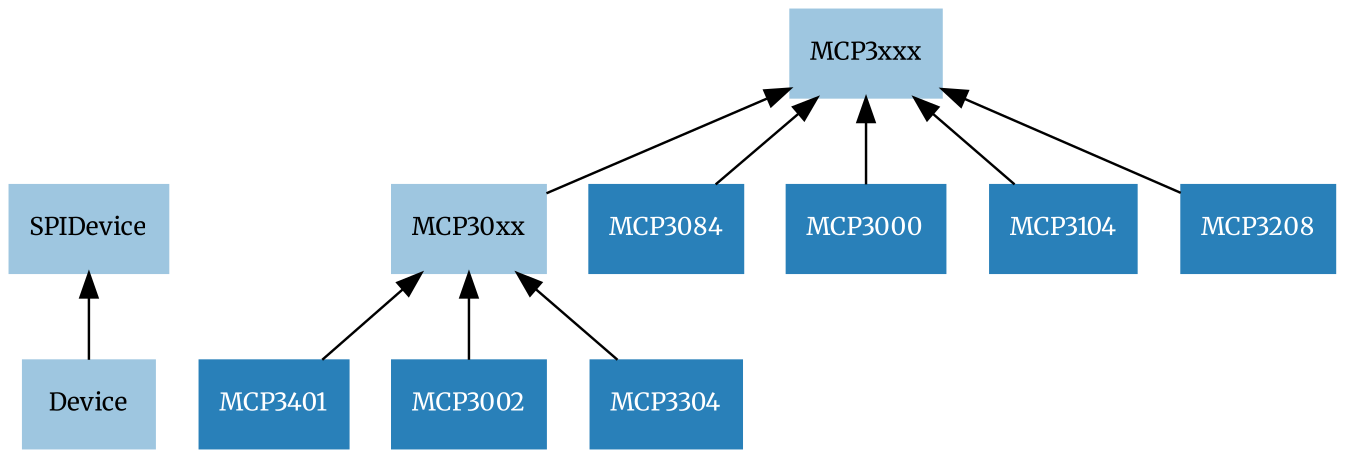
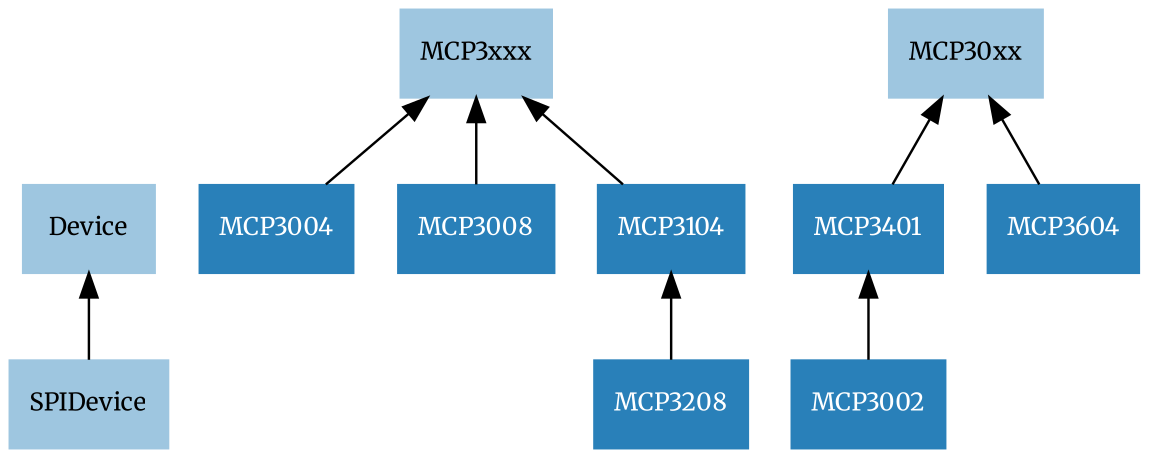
(657, 146) -> none
(1073, 146) -> (671, 329)
(666, 229) -> (276, 229)
(866, 229) -> (476, 229)
(89, 329) -> (89, 329)
(469, 329) -> (868, 329)
(666, 404) -> (1063, 229)
